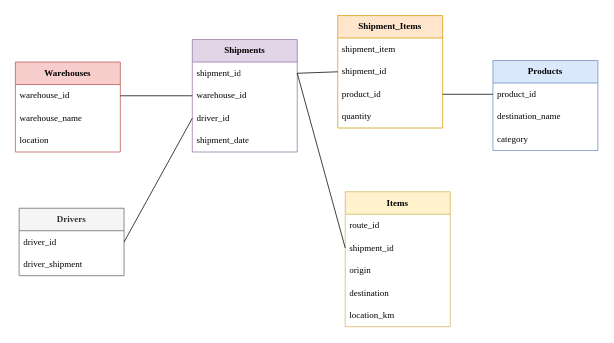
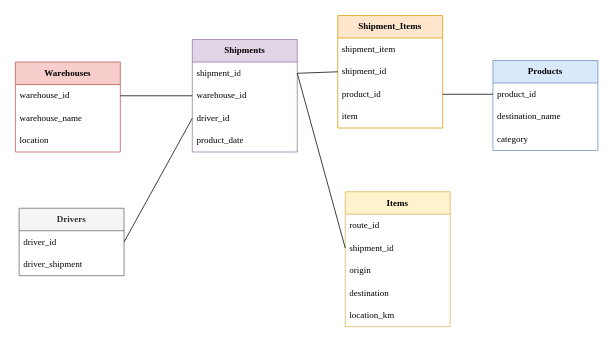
(361, 117) -> (351, 117)
(228, 141) -> (227, 141)
